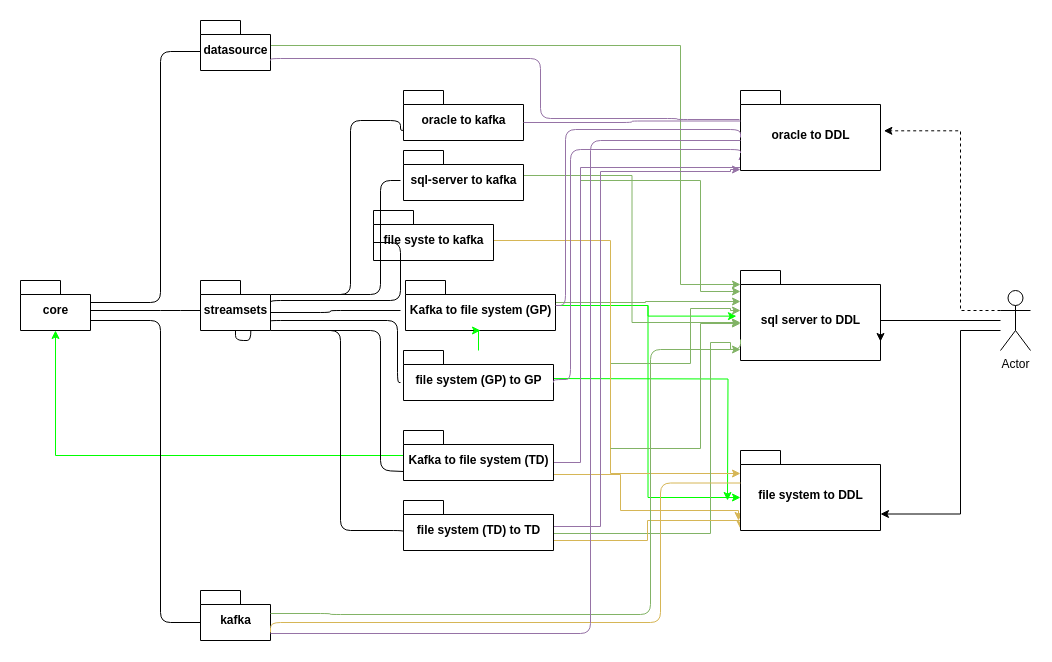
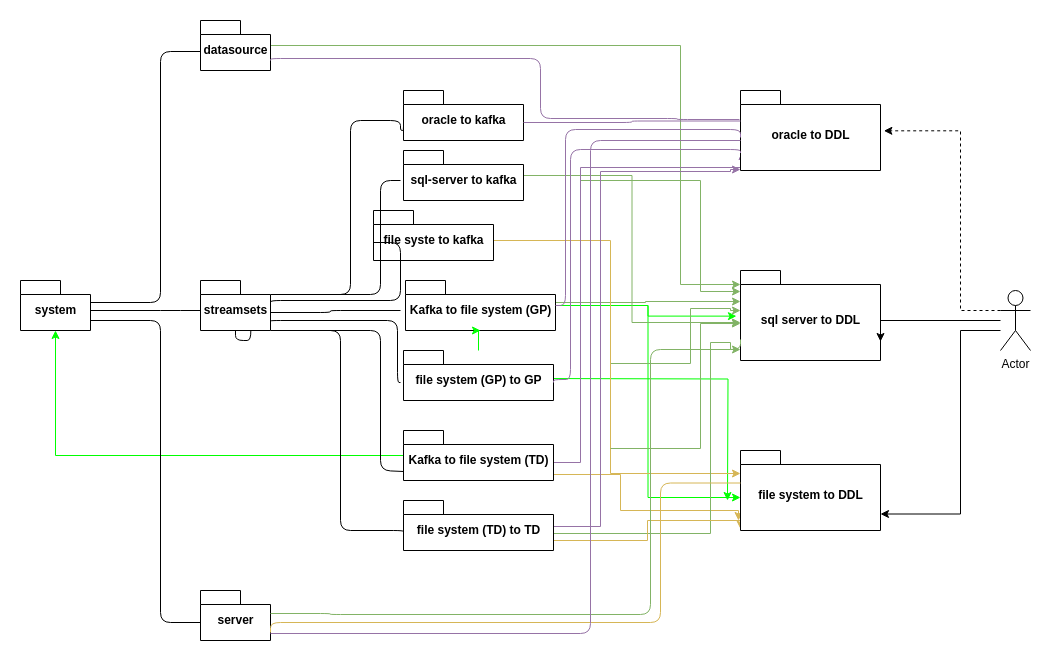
(56, 311) -> (56, 311)
(236, 621) -> (236, 621)
